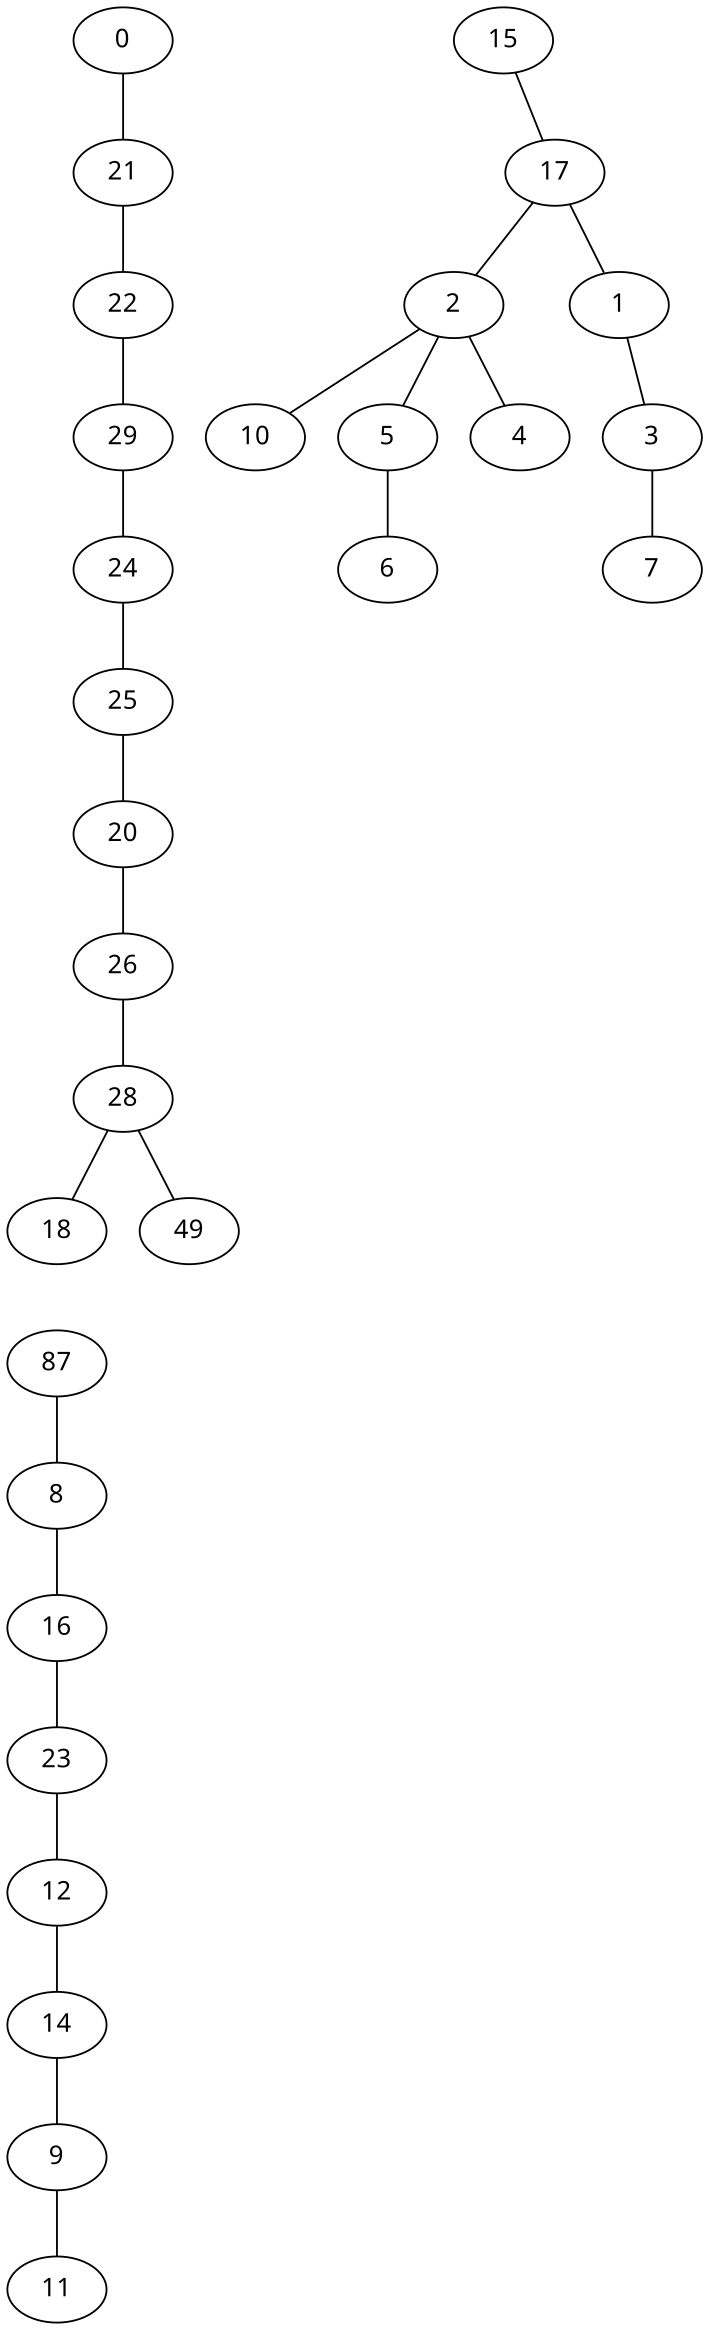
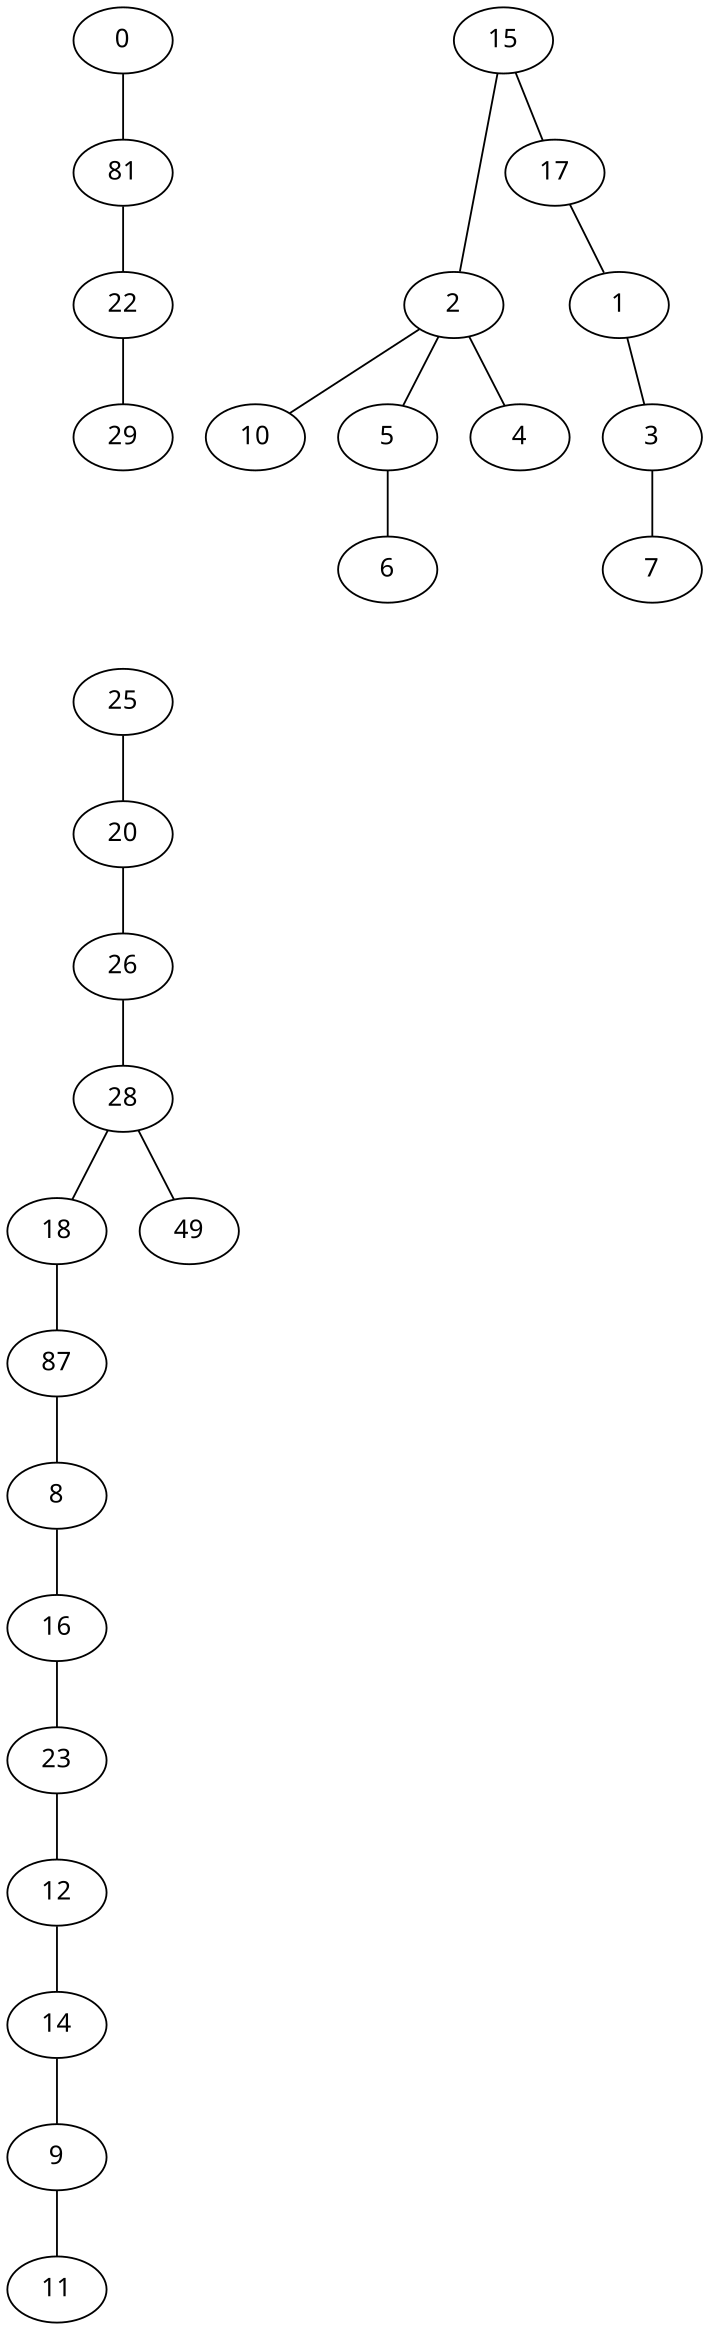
(123, 173) -> (123, 173)
(504, 239) -> (479, 173)
(123, 570) -> none
none -> (57, 1297)
